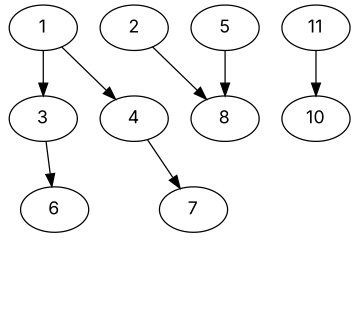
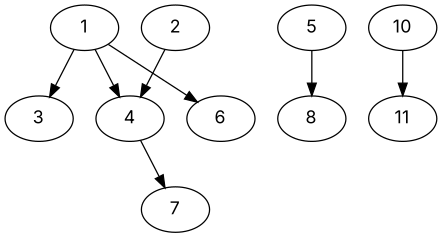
(316, 67) -> (403, 67)
(175, 69) -> (157, 66)
(48, 158) -> (146, 69)
